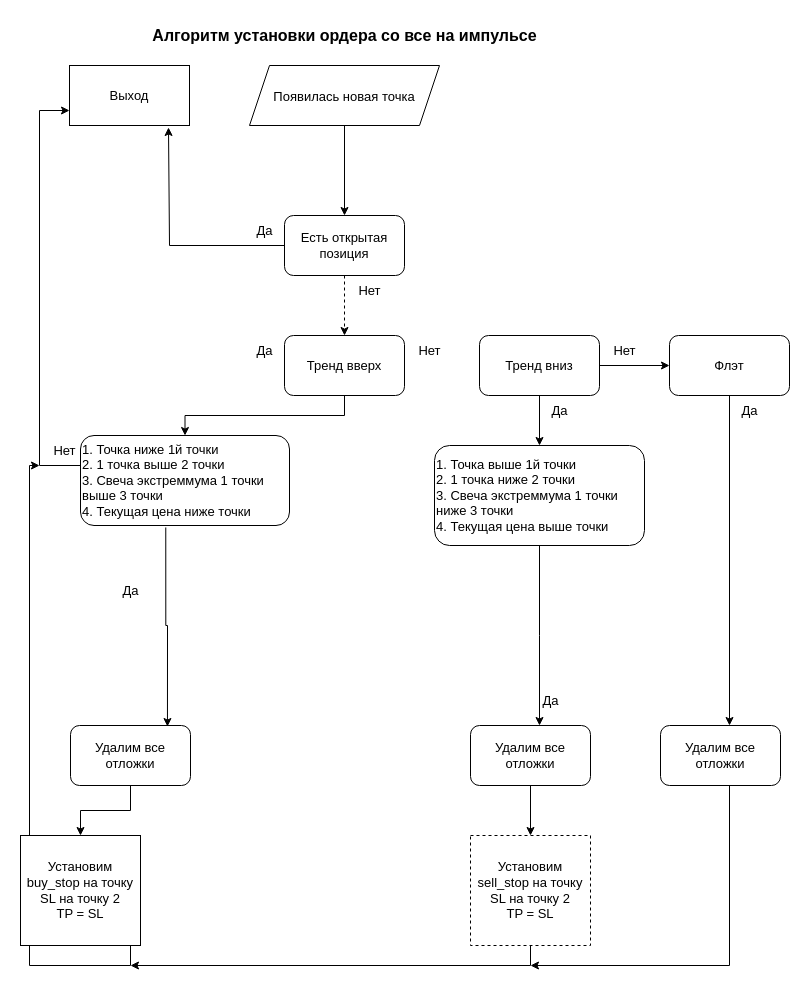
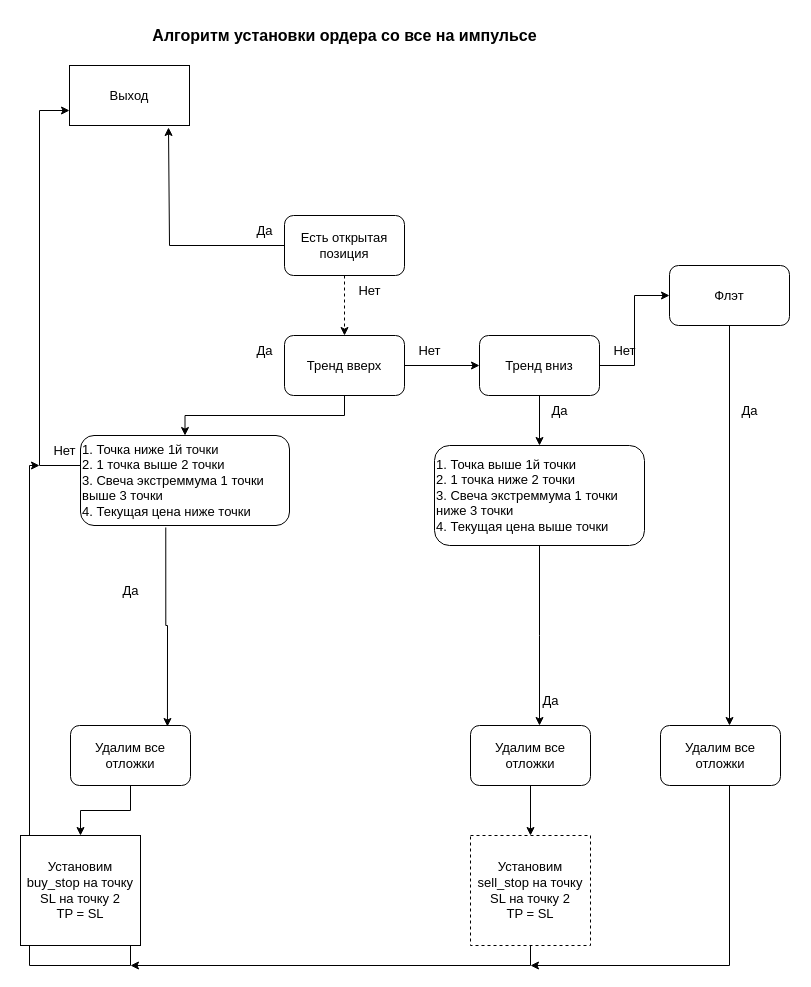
(345, 96) -> none
(345, 167) -> none
none -> (439, 366)
(730, 366) -> (730, 296)
